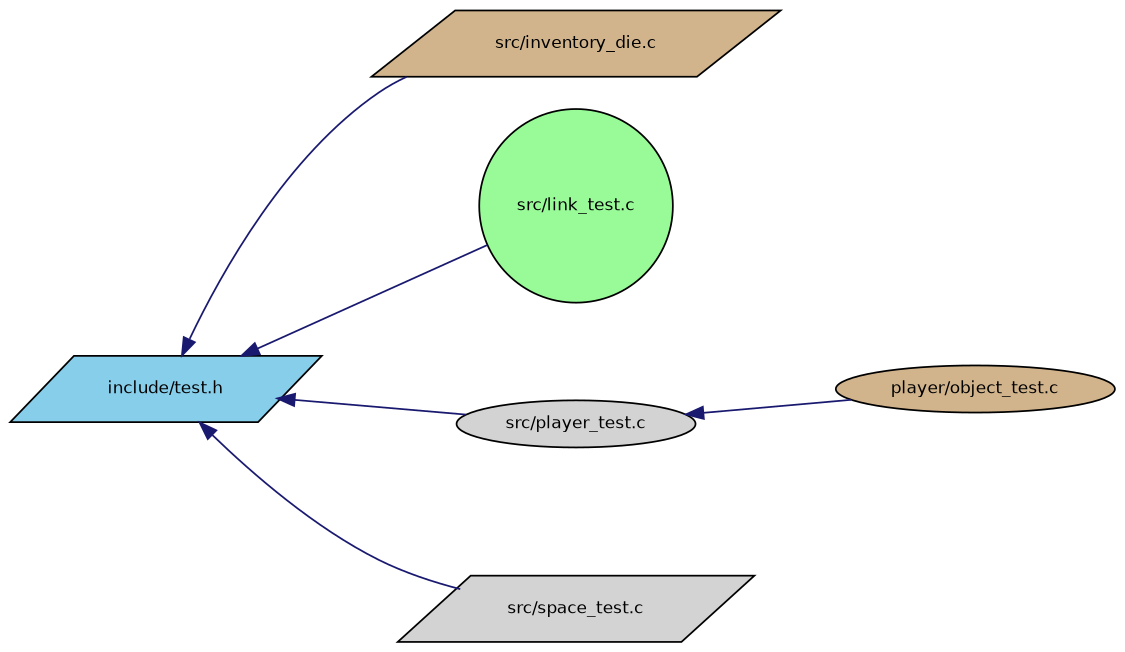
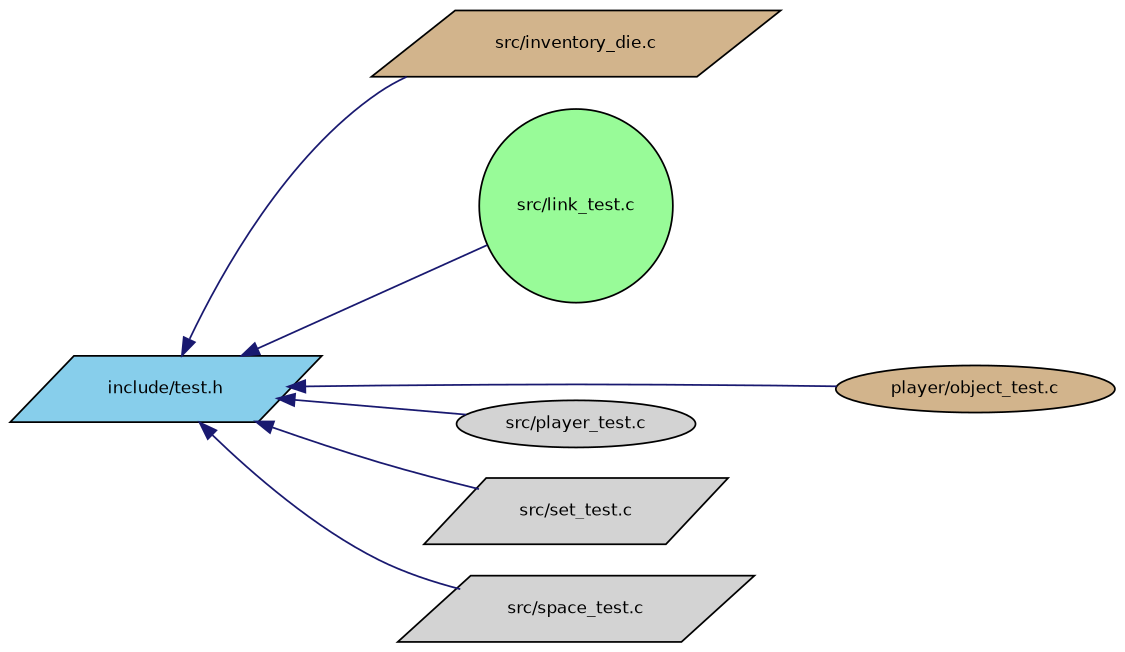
(777, 406) -> (571, 384)
none -> (576, 511)
